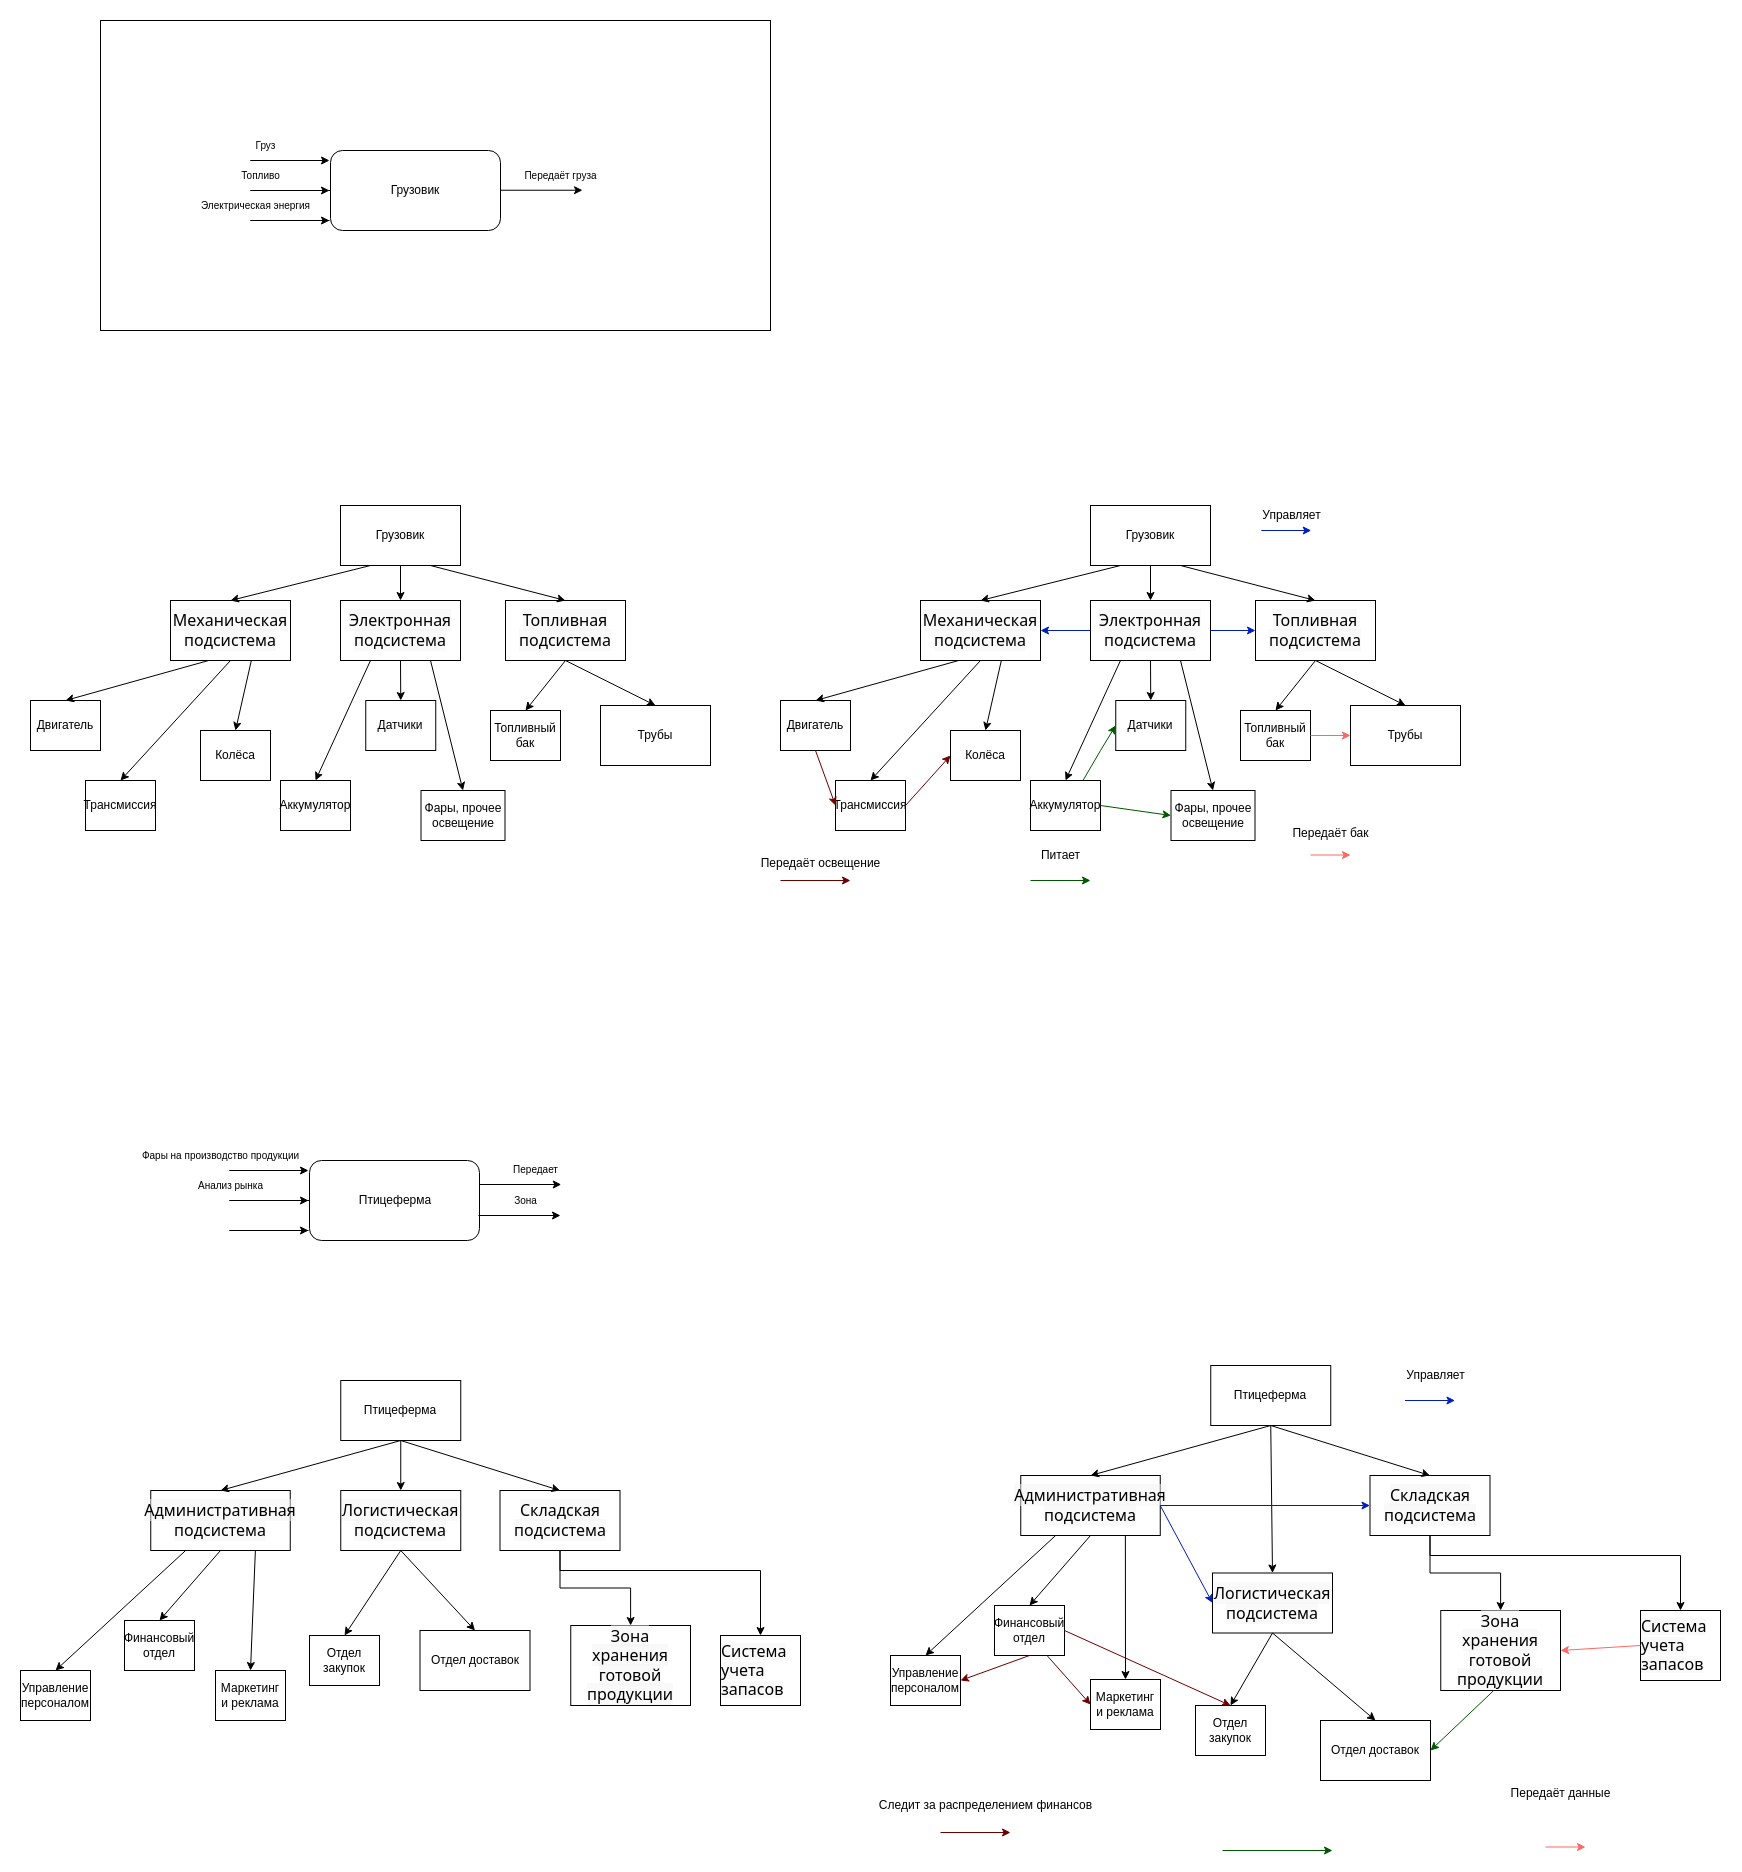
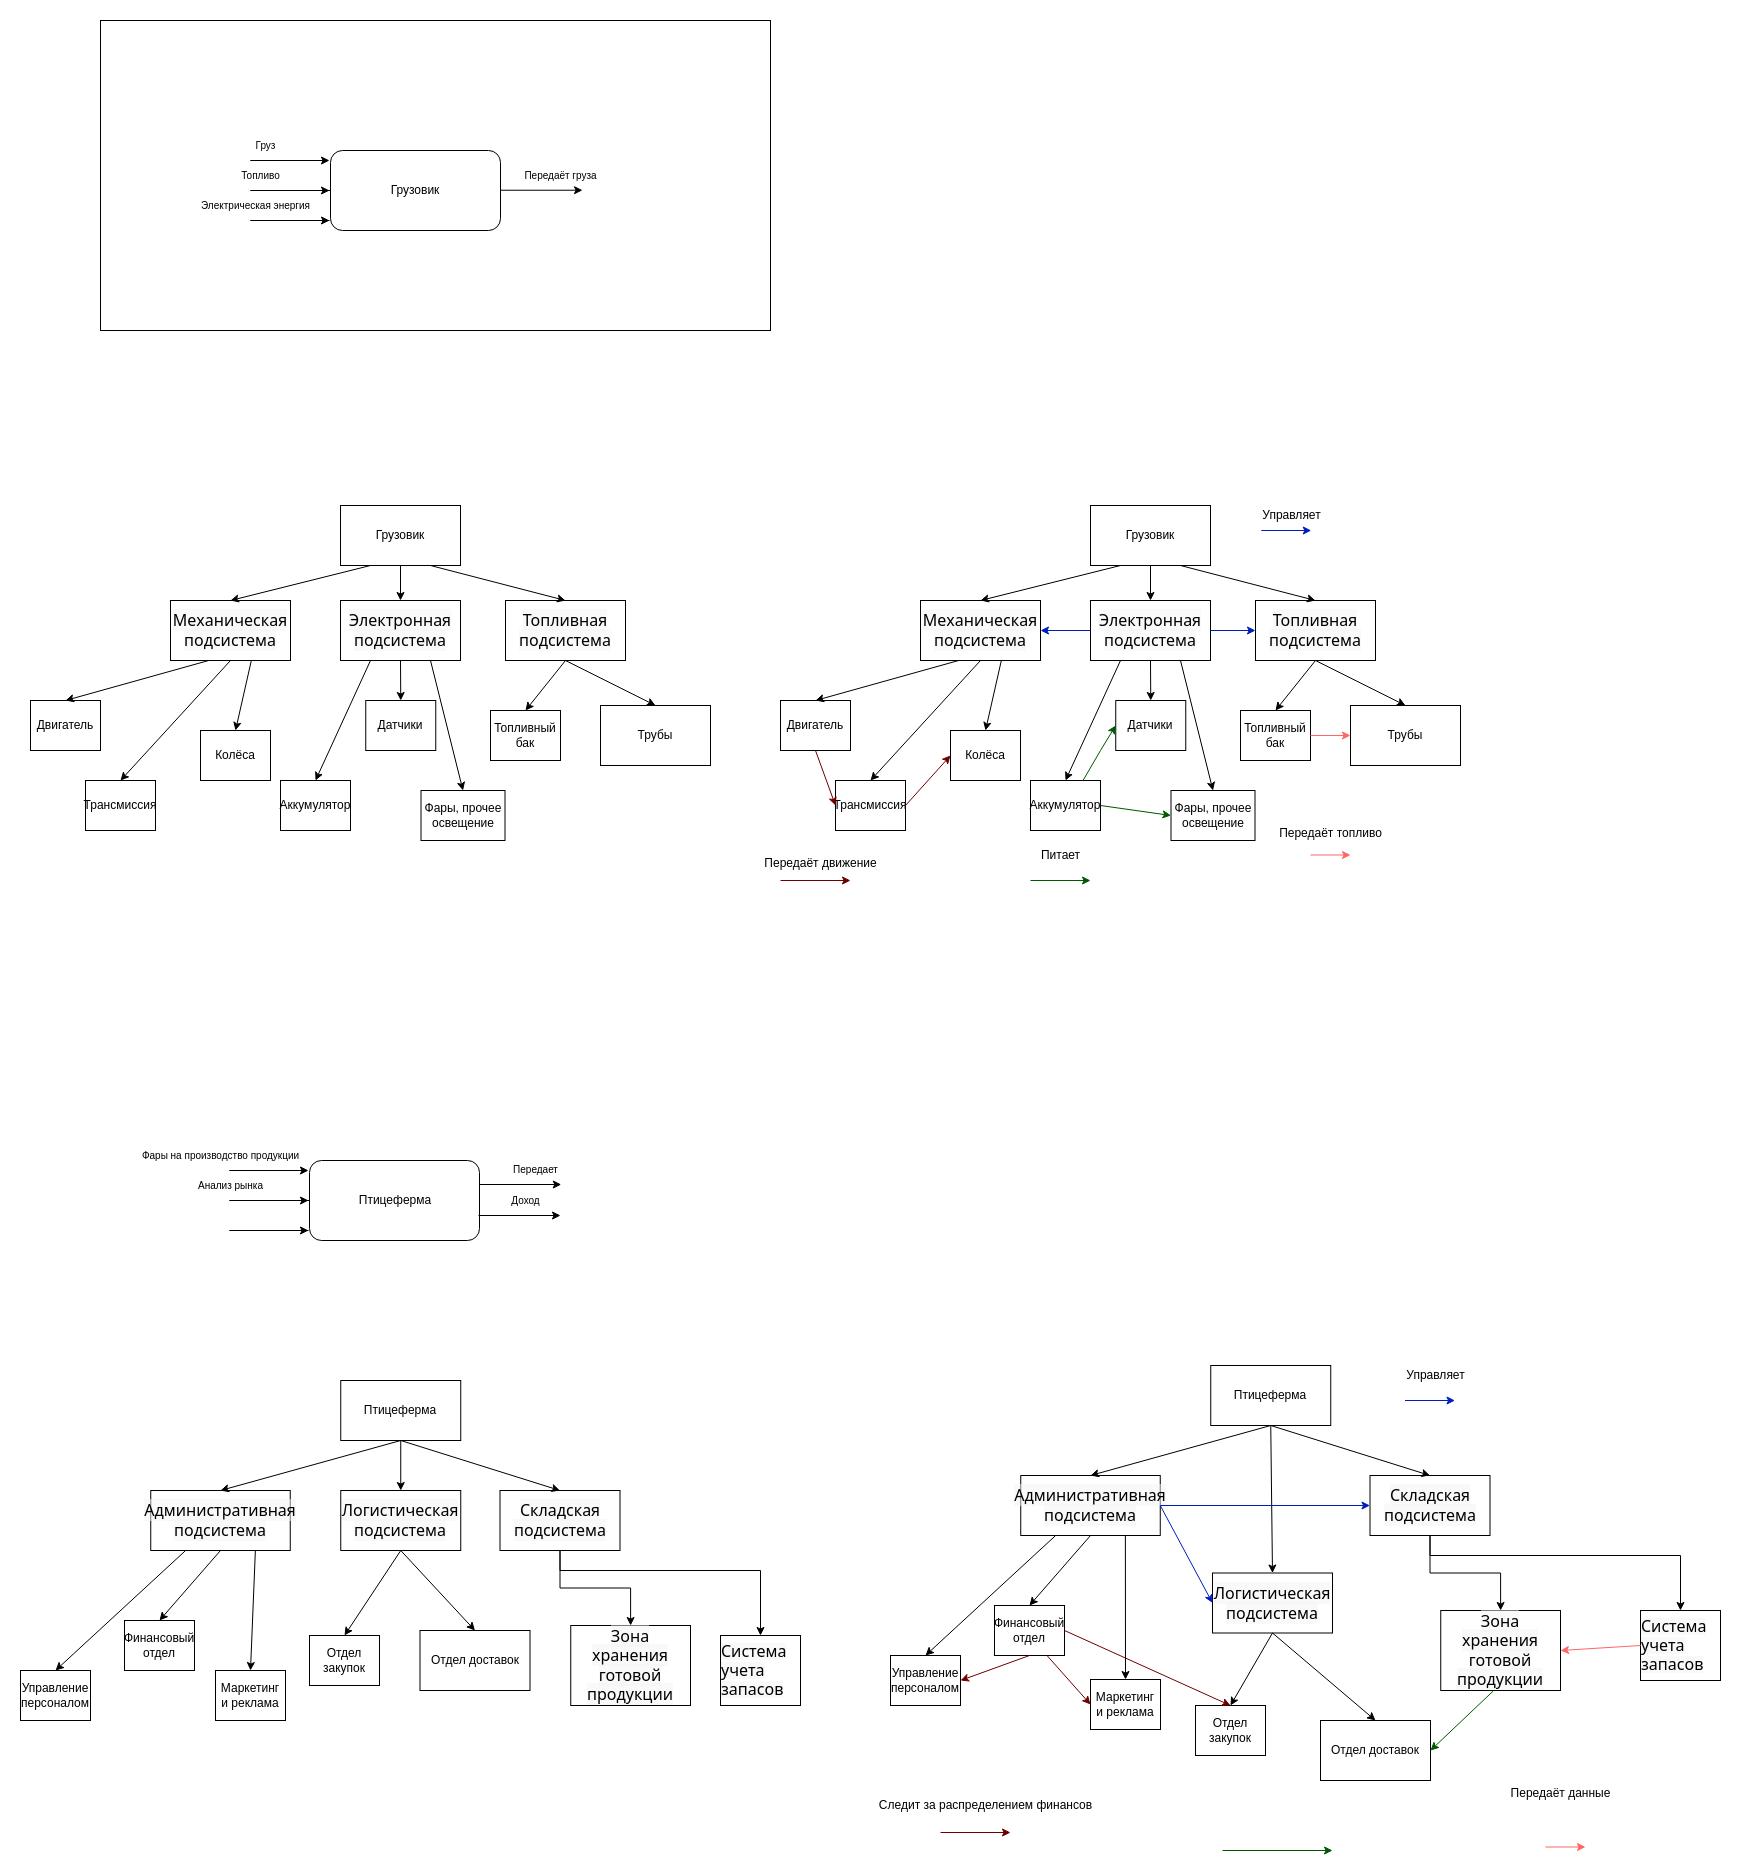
(1331, 834) -> (1331, 834)
(821, 864) -> (821, 864)
(526, 1201) -> (526, 1201)
